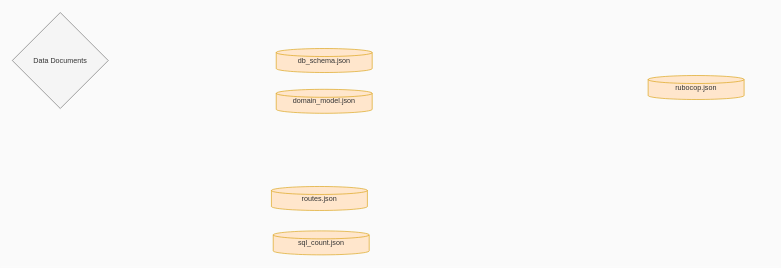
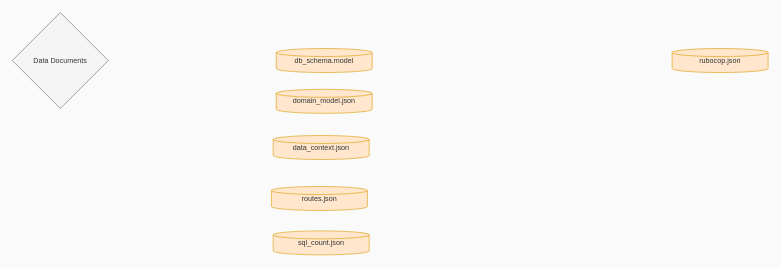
(324, 60) -> (324, 60)
(696, 87) -> (720, 60)
none -> (321, 147)
